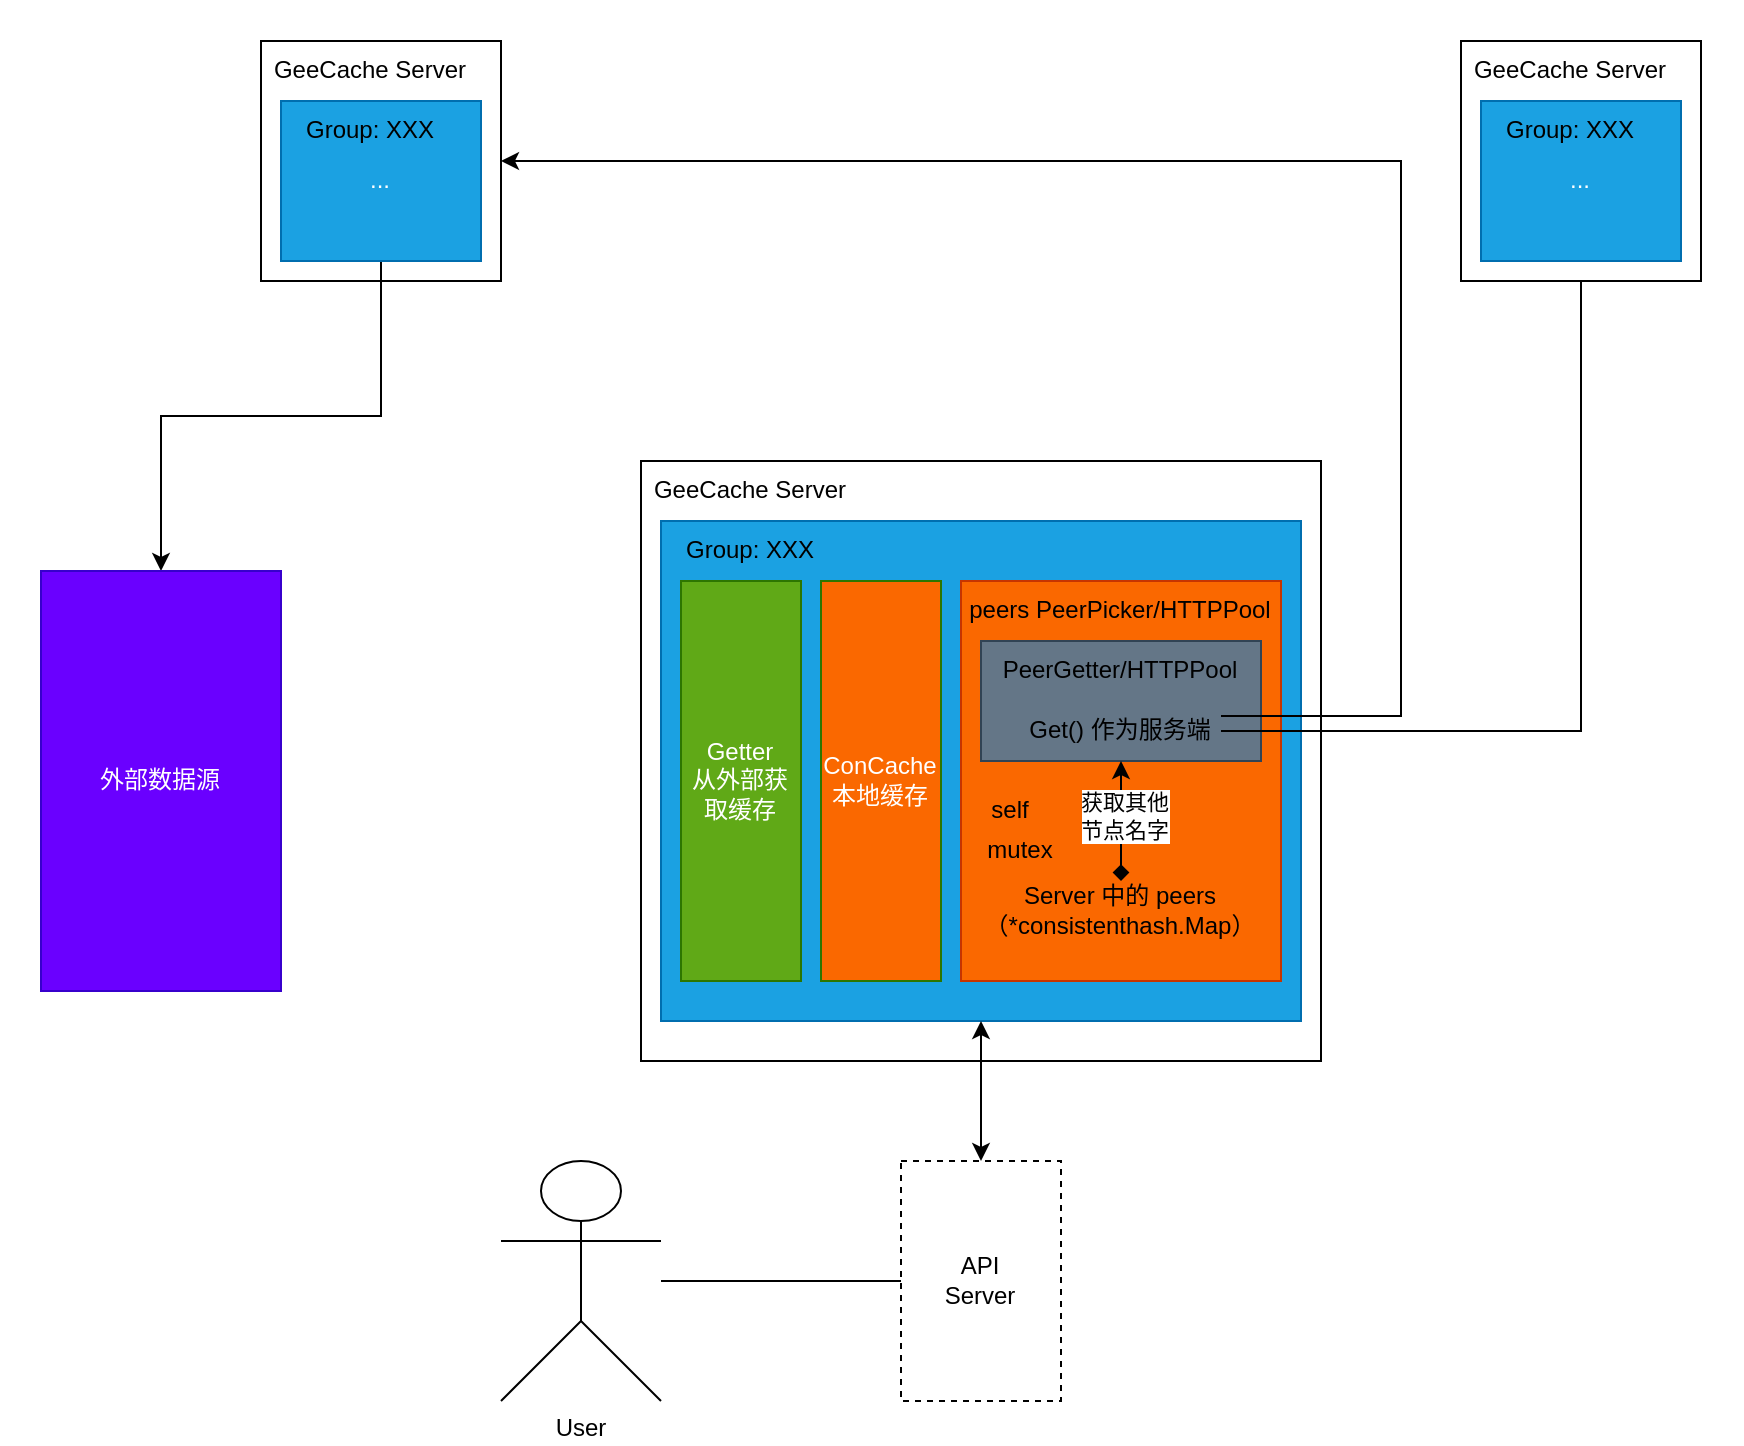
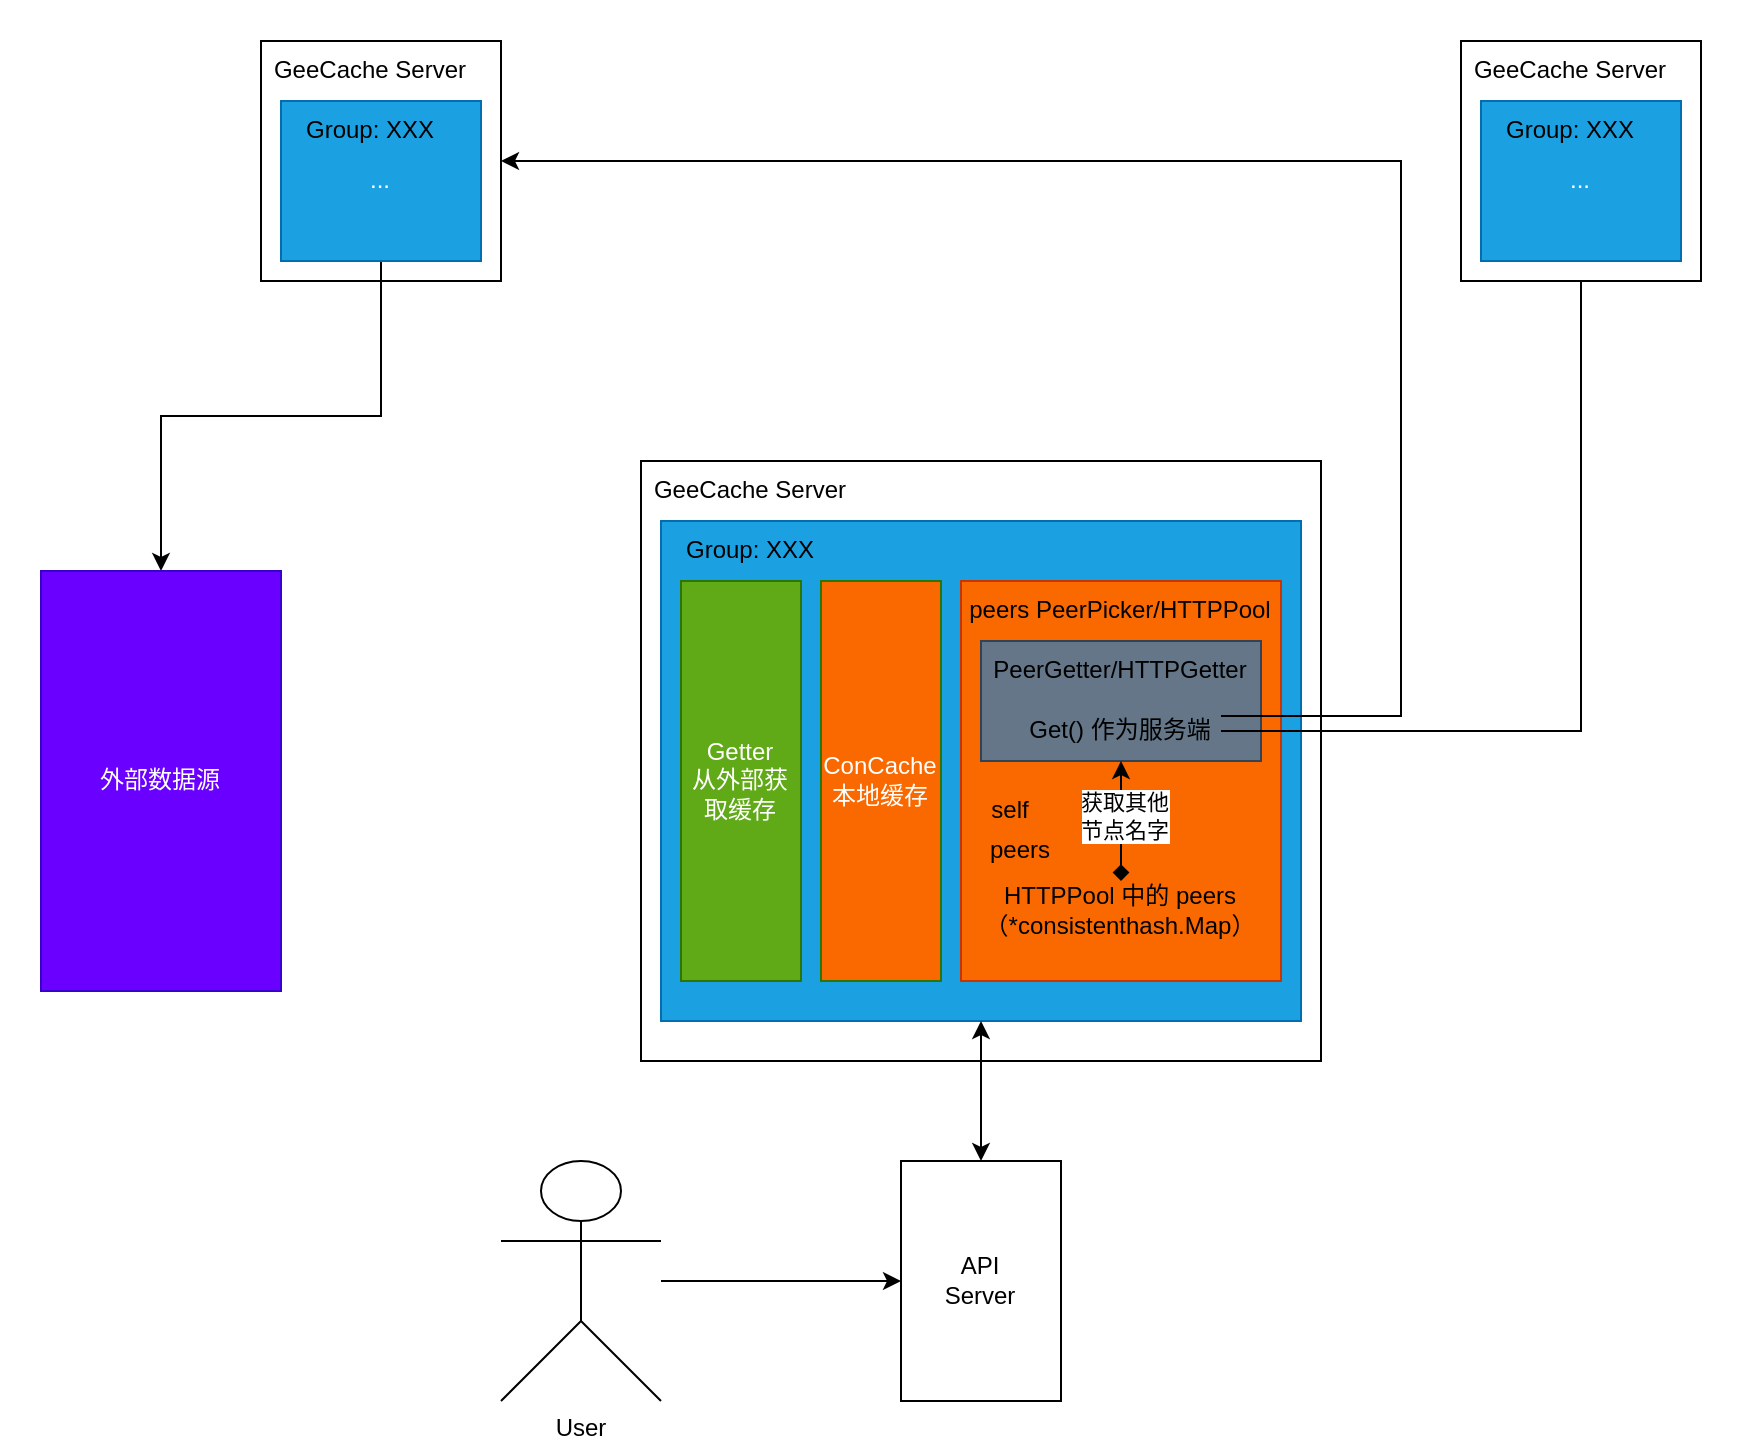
(1121, 671) -> (1121, 671)
(1021, 851) -> (1021, 851)
(1121, 911) -> (1121, 911)
(892, 1281) -> (886, 1281)
(981, 1281) -> (981, 1281)
